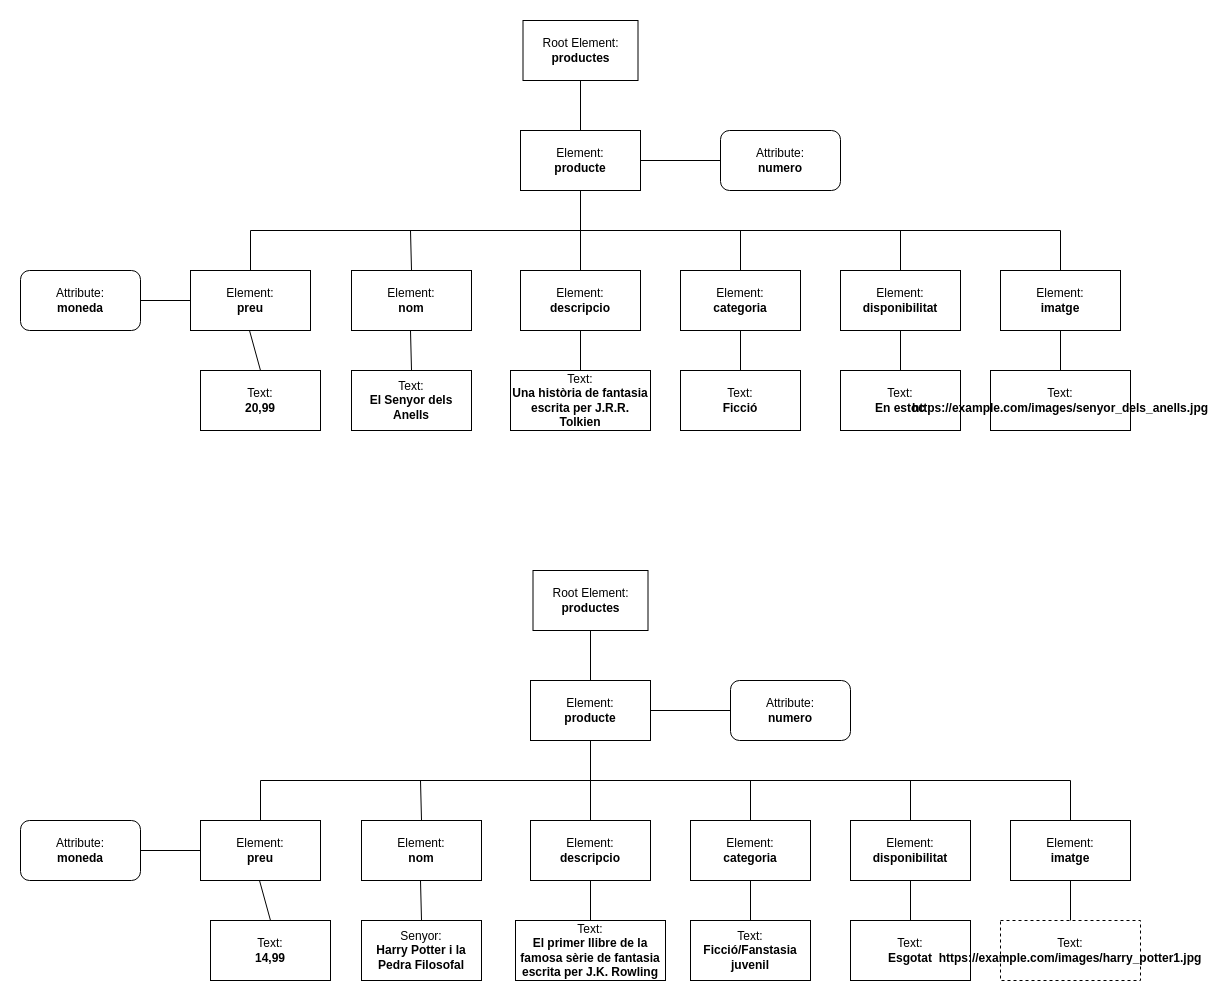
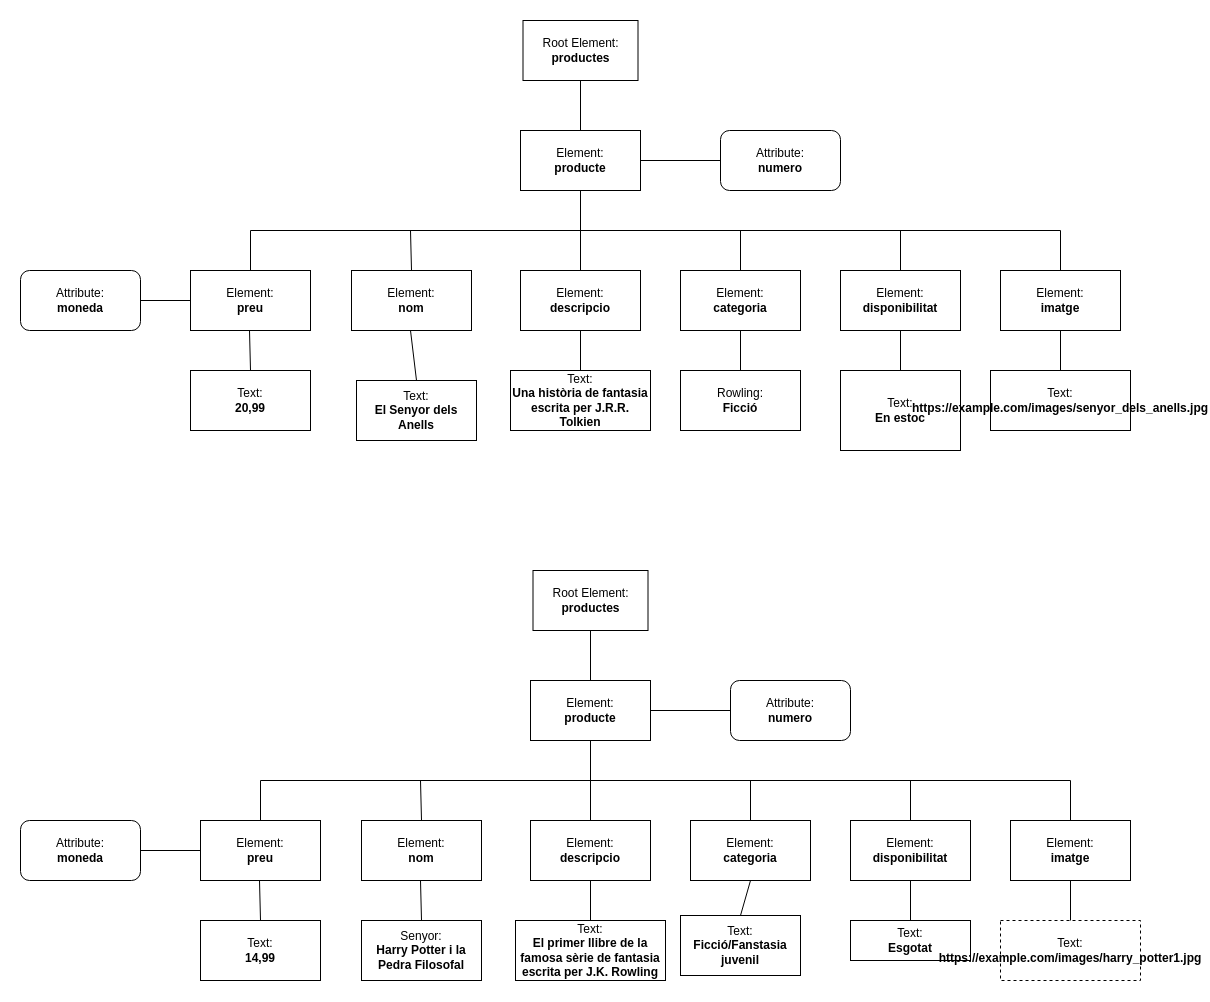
(261, 401) -> (251, 401)
(412, 401) -> (417, 411)
(741, 401) -> (741, 401)
(901, 401) -> (901, 411)
(271, 951) -> (261, 951)
(751, 951) -> (741, 946)
(911, 951) -> (911, 941)
